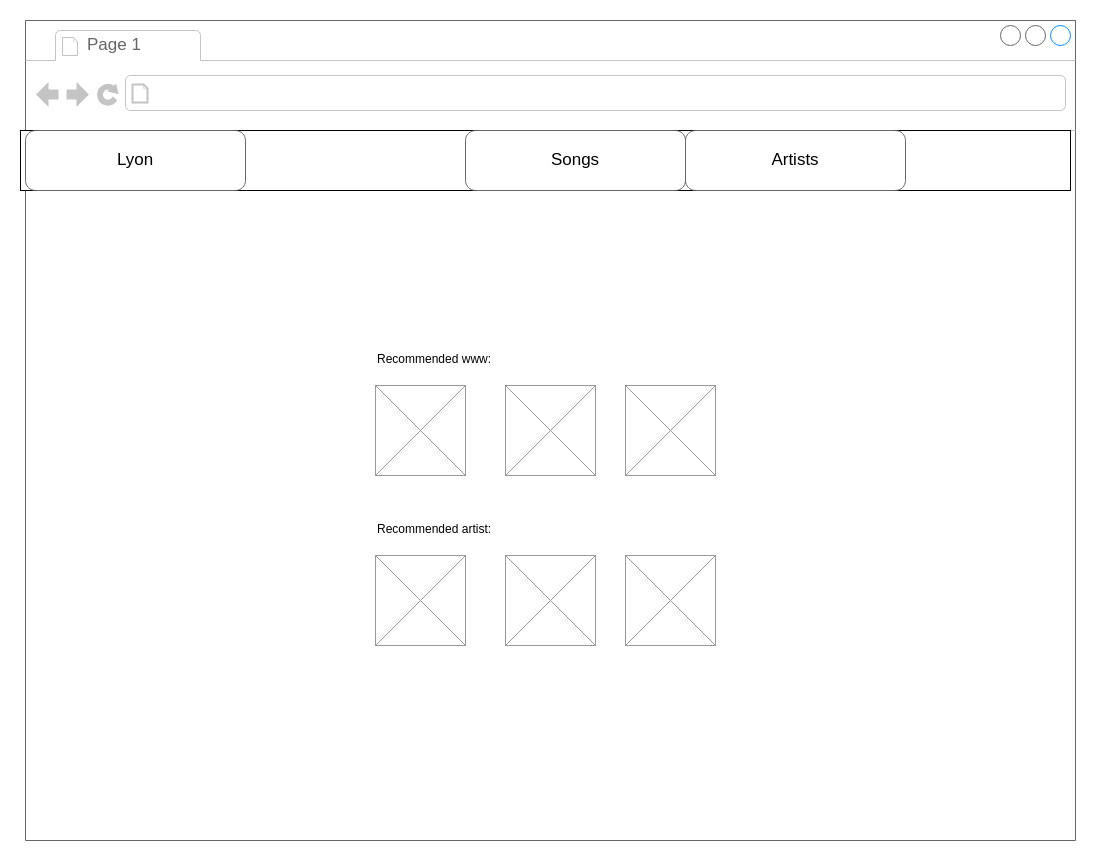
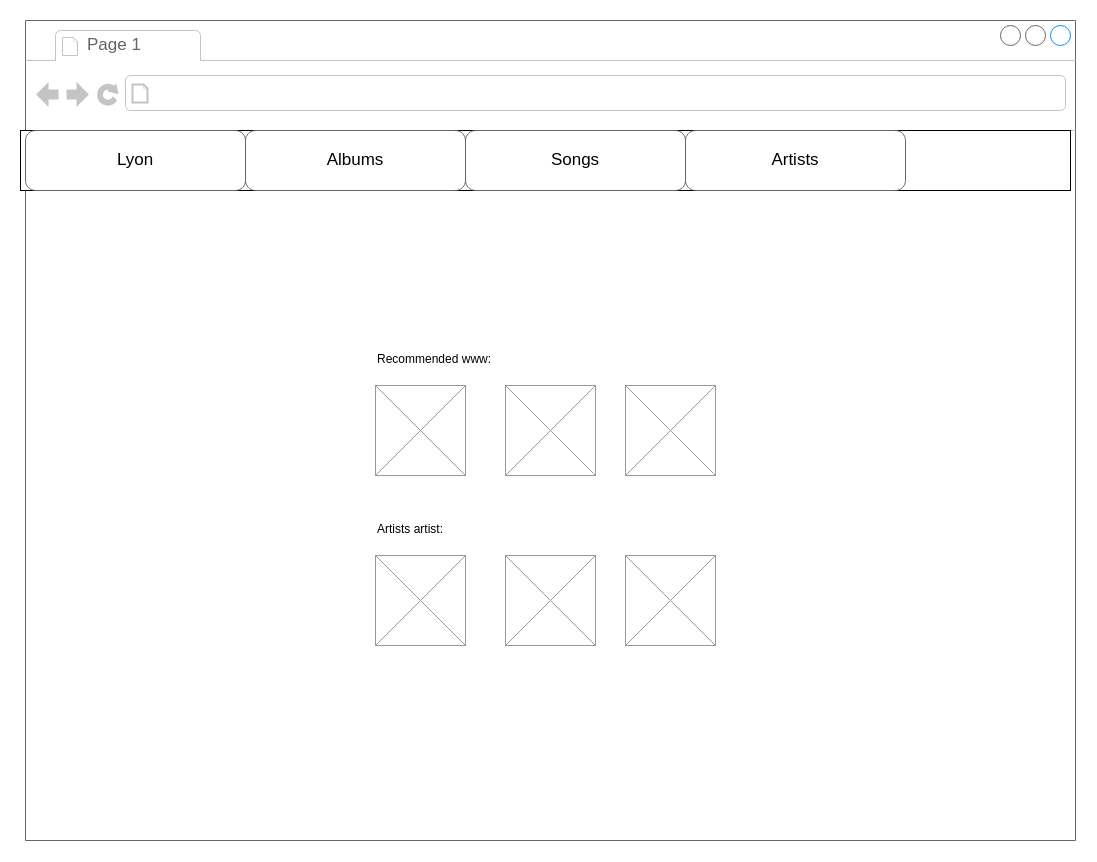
none -> (356, 161)
(437, 530) -> (422, 530)
